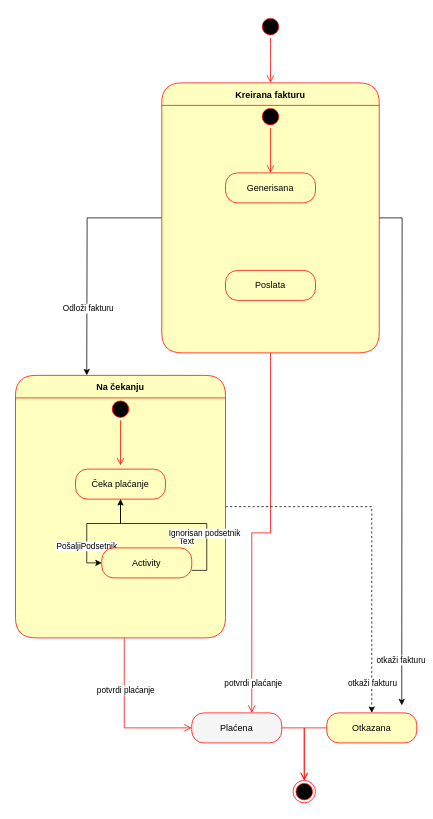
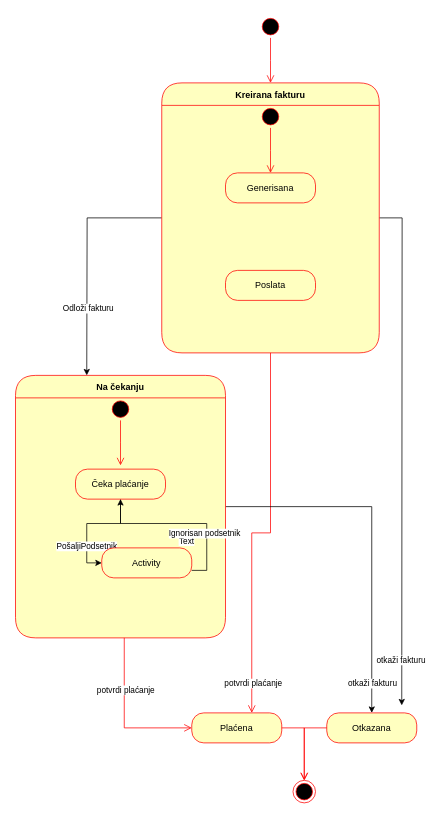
(372, 521) -> (372, 521)
(237, 728) -> (237, 728)
